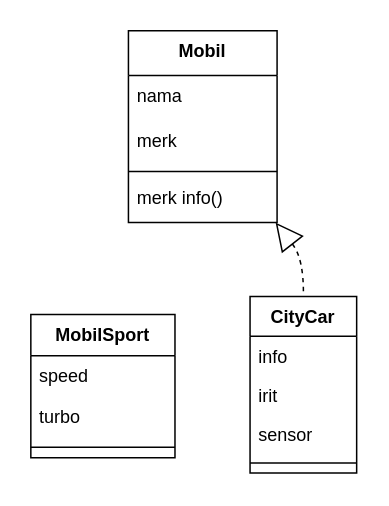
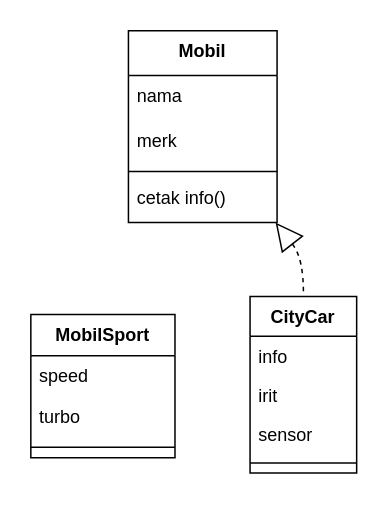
(187, 198) -> (192, 198)
